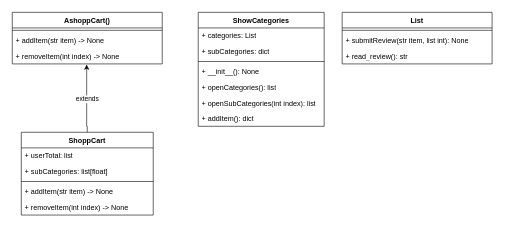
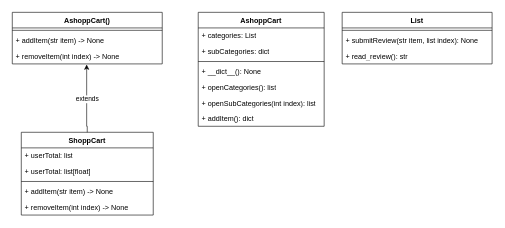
(261, 21) -> (261, 21)
(414, 41) -> (418, 46)
(234, 72) -> (234, 72)
(75, 172) -> (67, 172)
